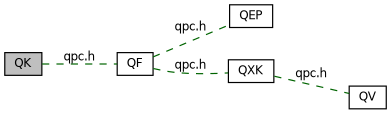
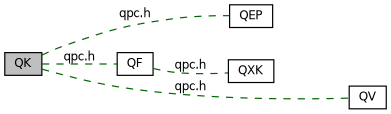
(191, 41) -> (134, 25)
(312, 85) -> (194, 95)
